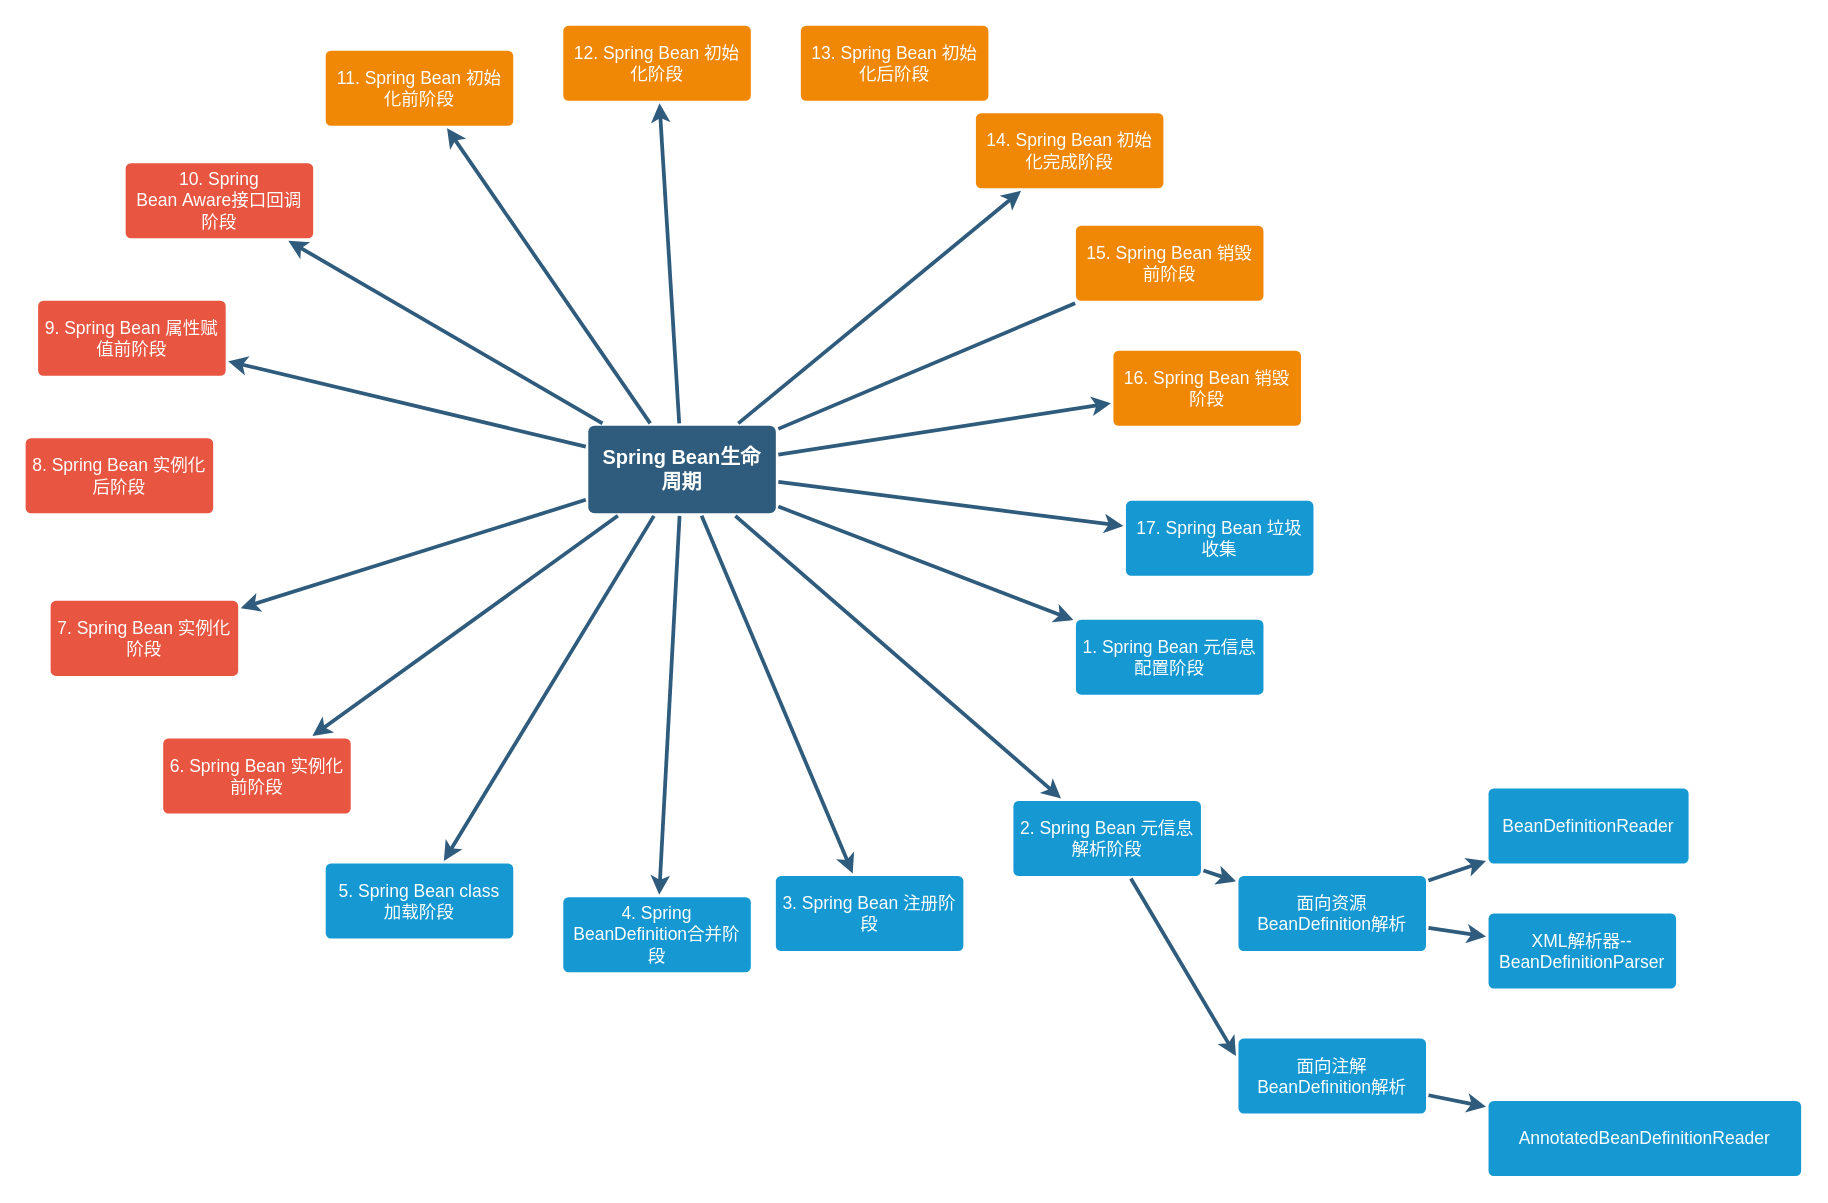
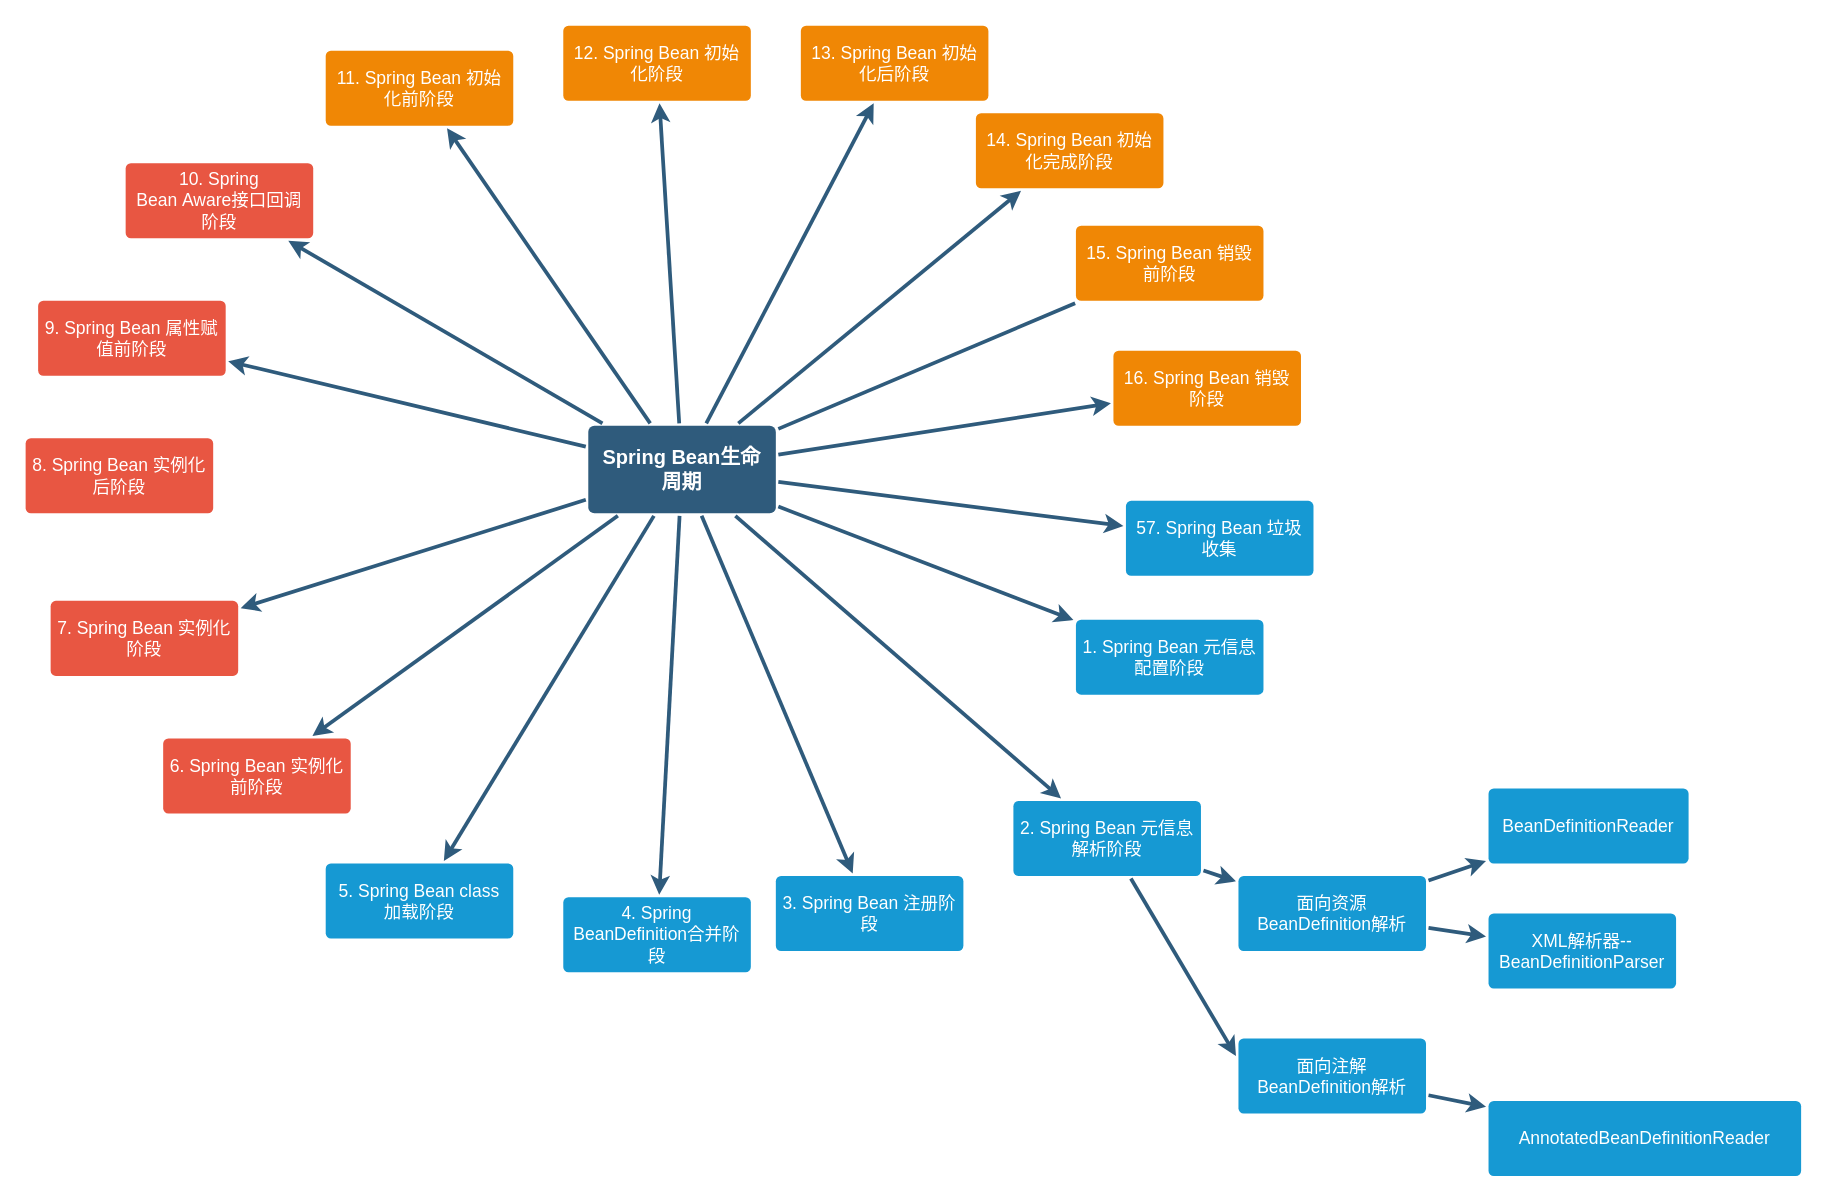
none -> (787, 269)
(1219, 538) -> (1219, 538)
